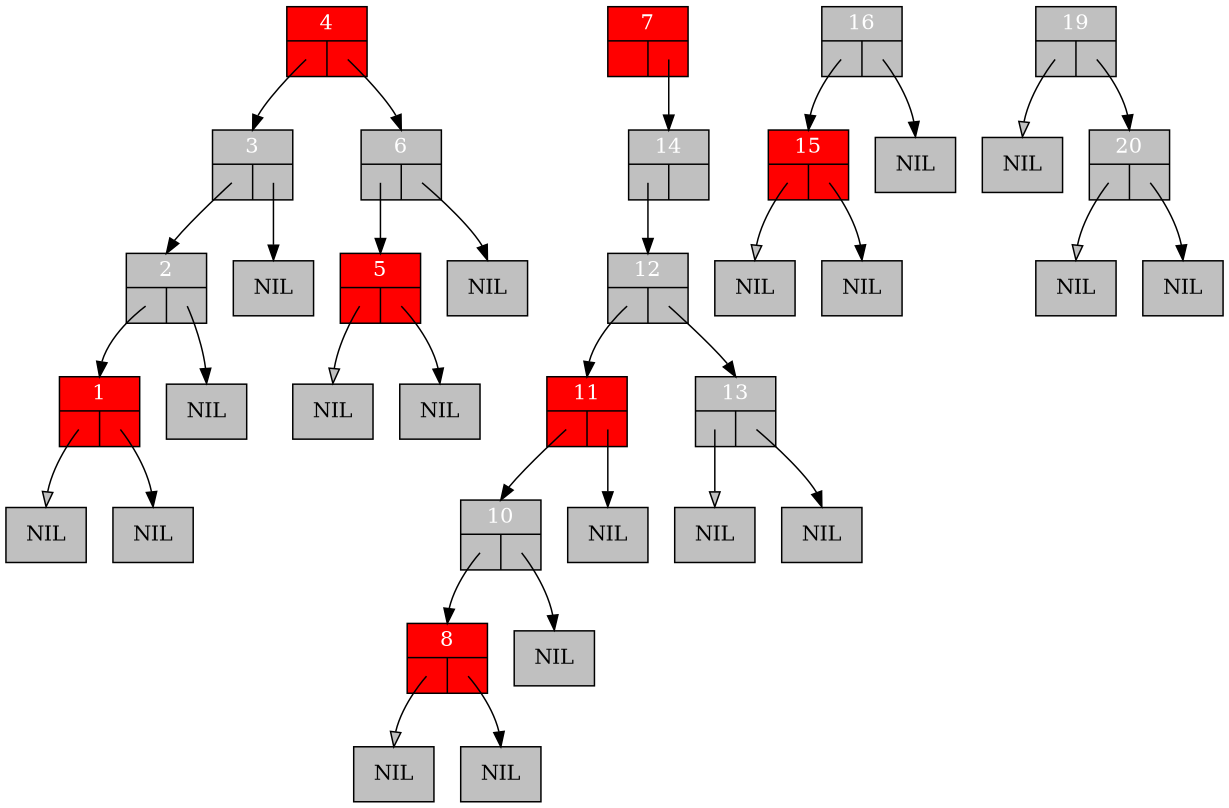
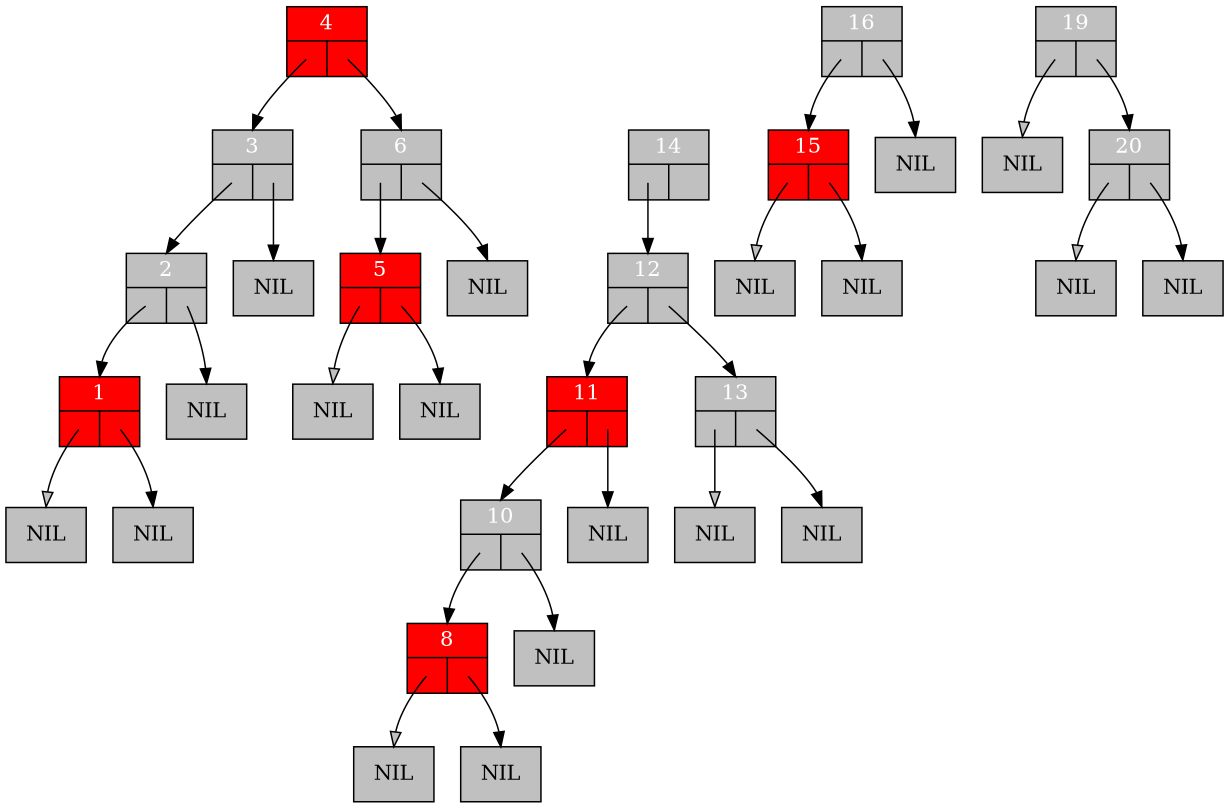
(648, 42) -> none
